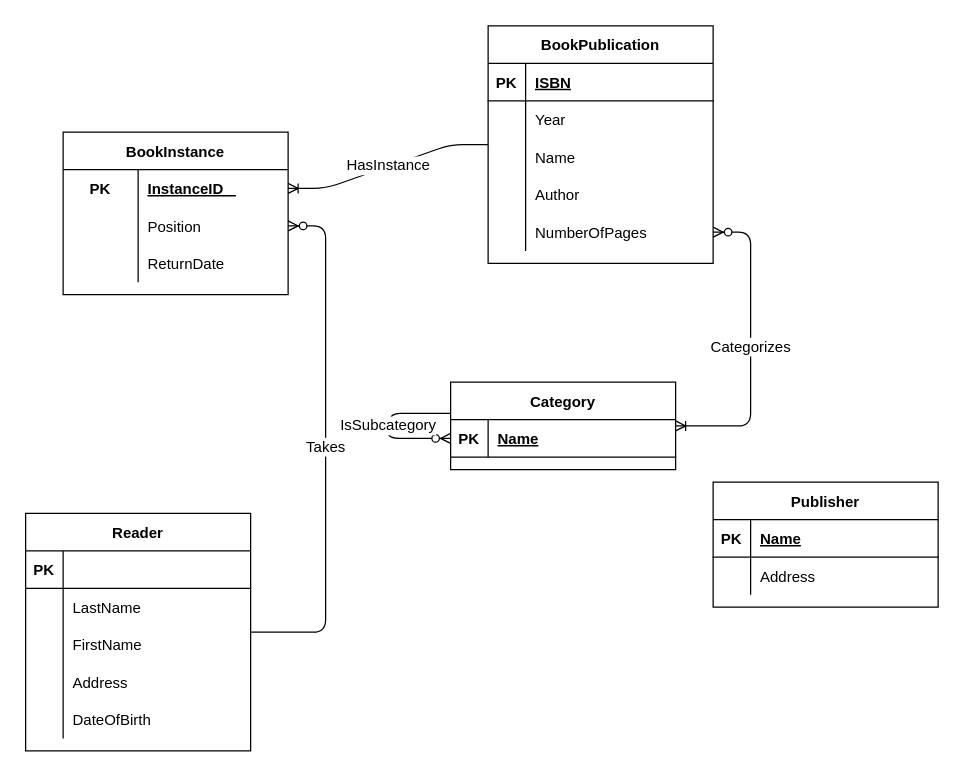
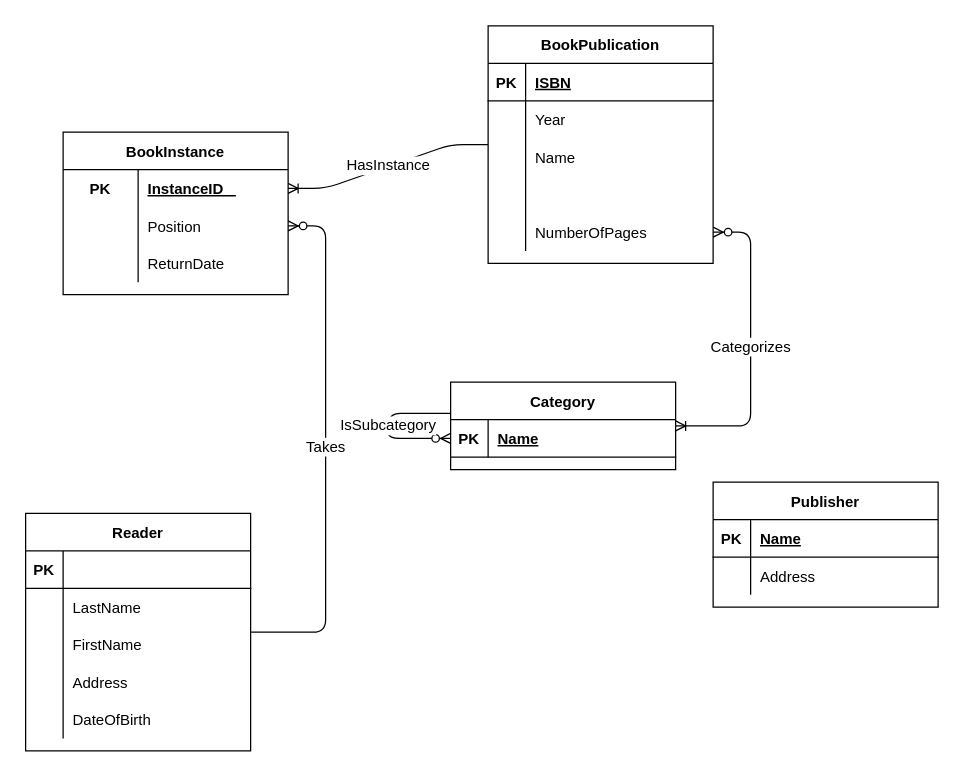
(619, 194) -> none
